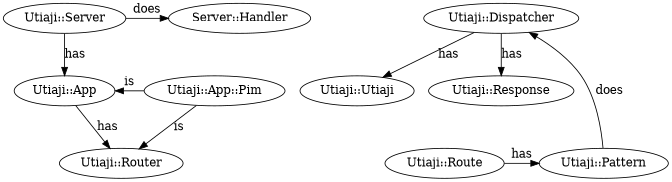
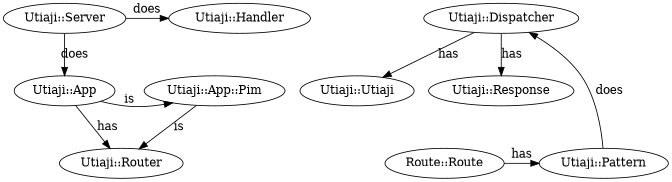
(240, 18) -> (240, 18)
(75, 55) -> (75, 55)
(134, 91) -> (132, 106)
(445, 163) -> (445, 163)
